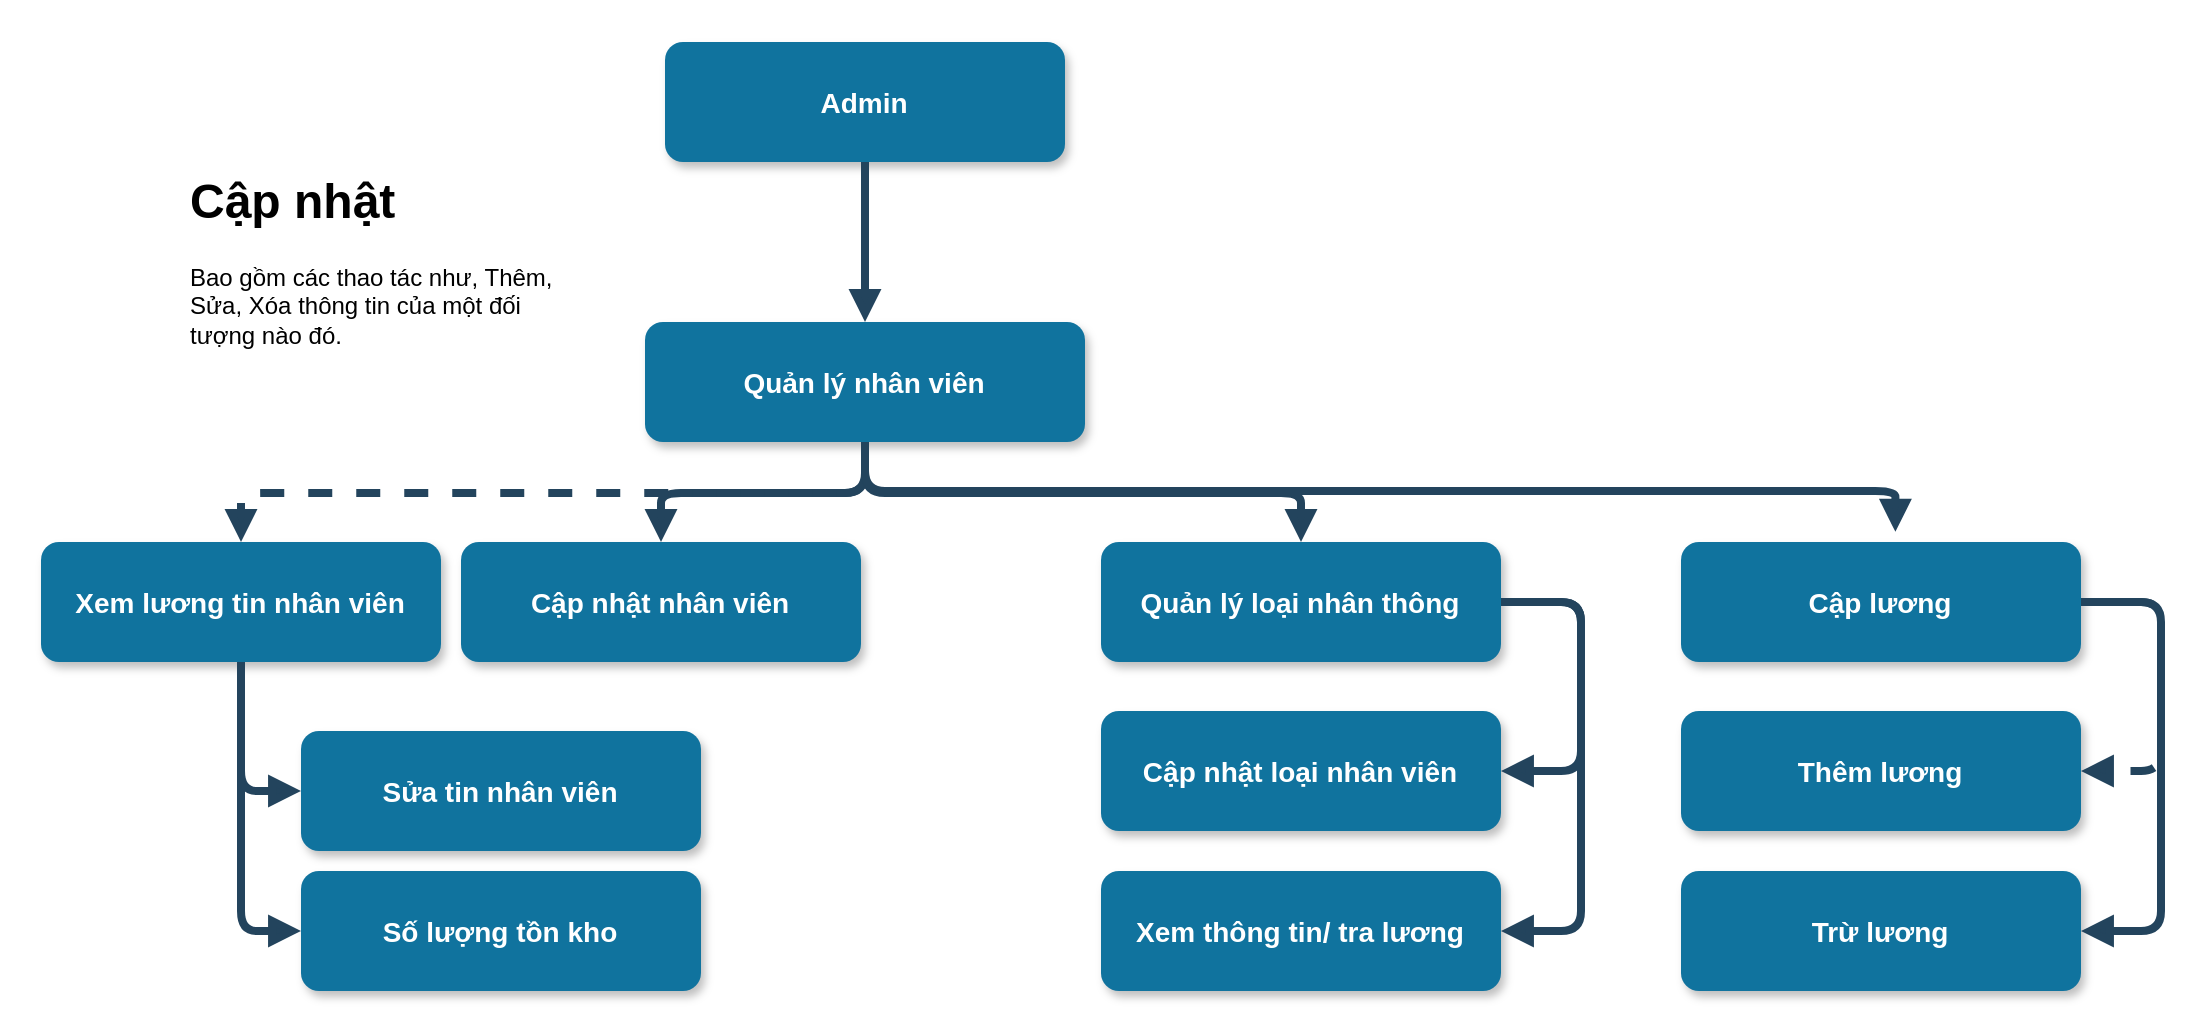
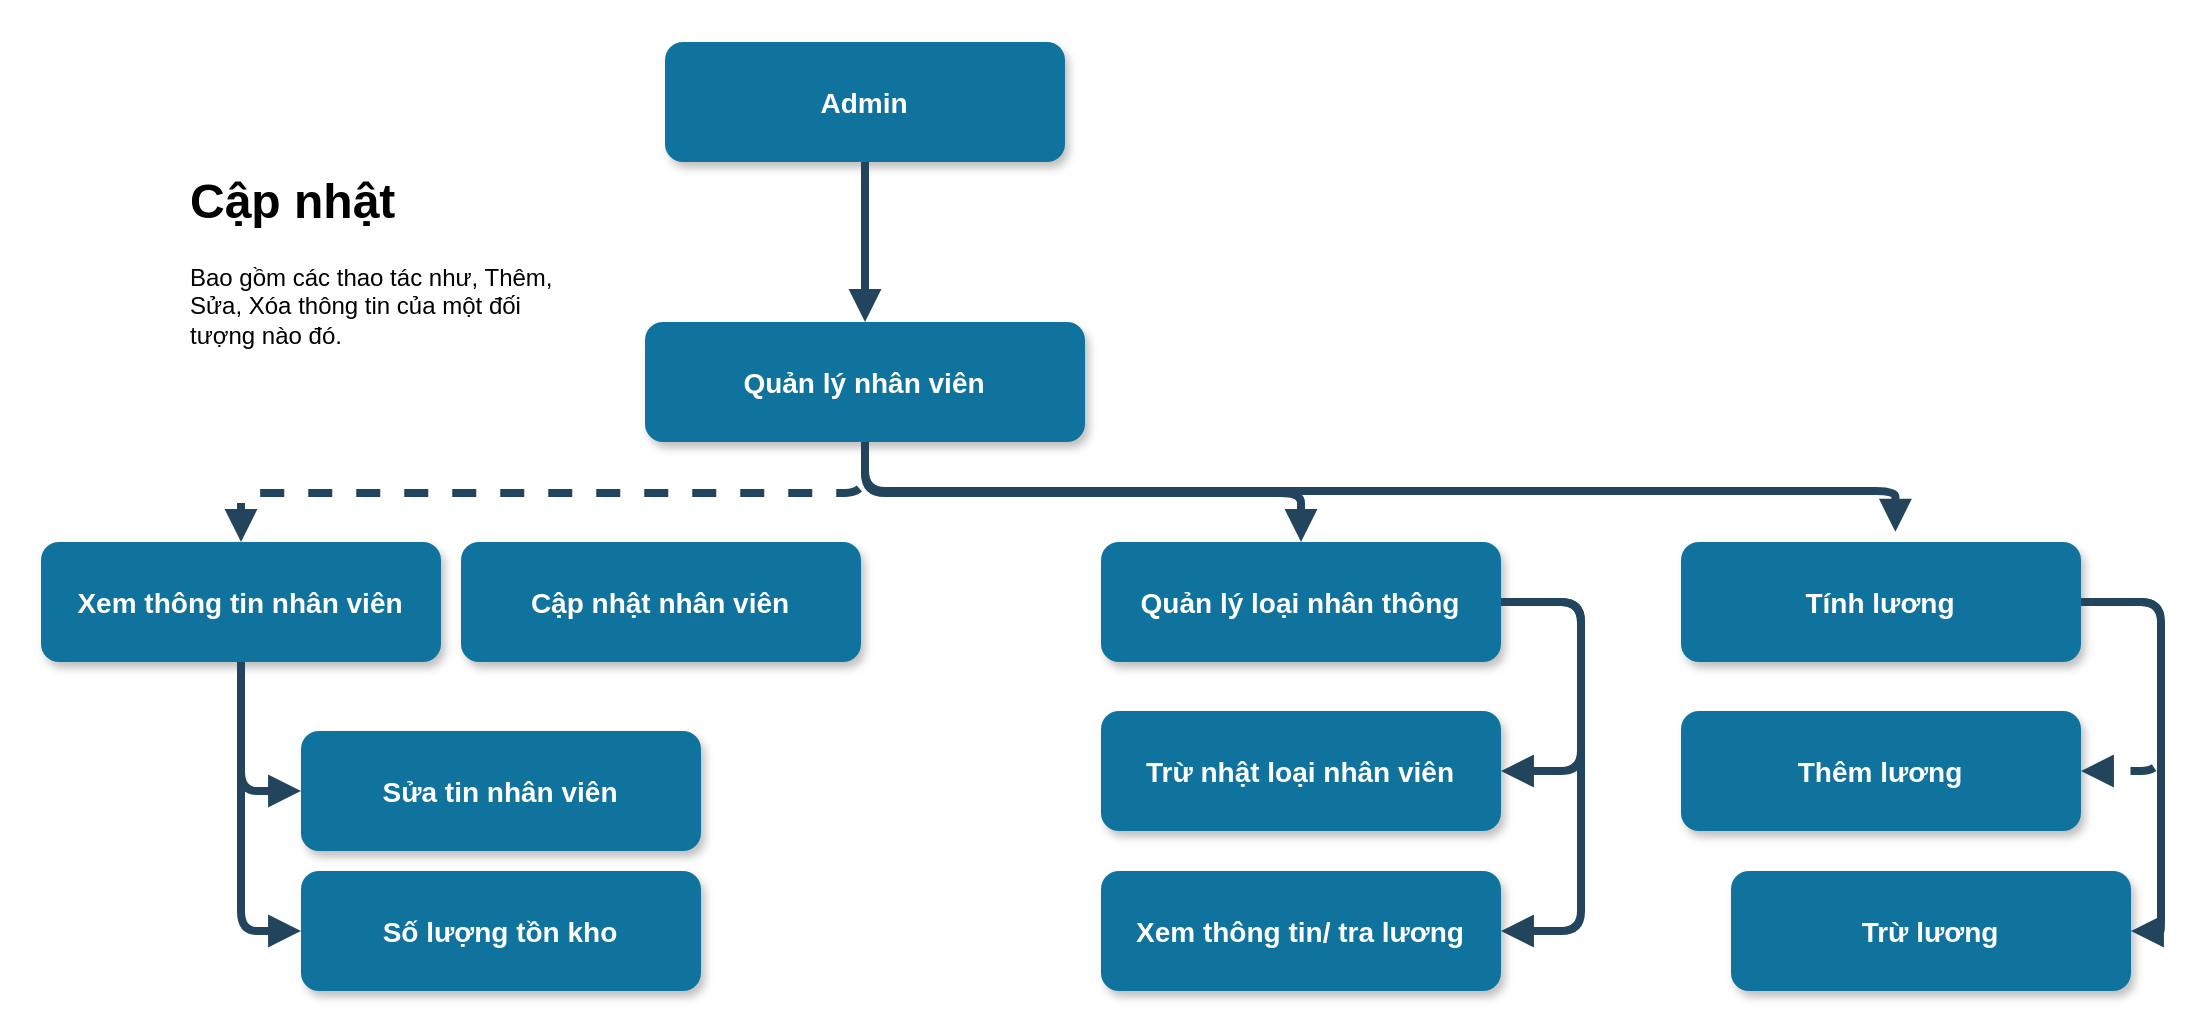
(661, 505) -> none
(240, 604) -> (240, 604)
(1880, 604) -> (1880, 604)
(1300, 773) -> (1300, 773)
(1881, 931) -> (1931, 931)
